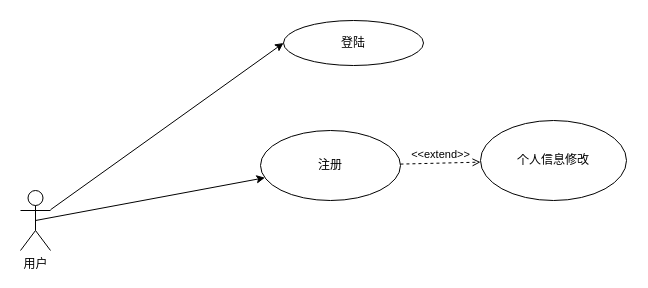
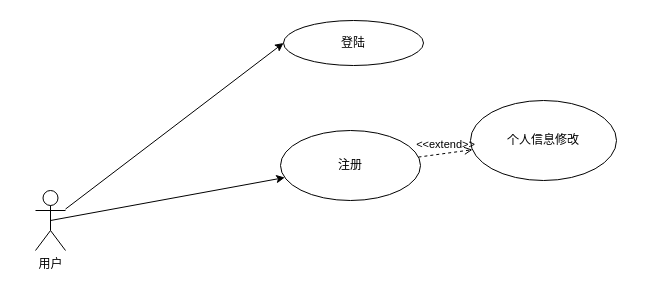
(554, 161) -> (544, 141)
(331, 166) -> (351, 166)
(36, 221) -> (51, 221)
